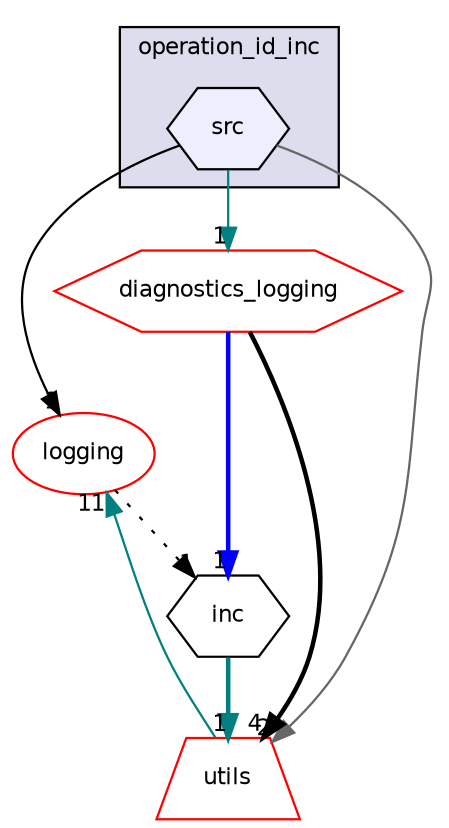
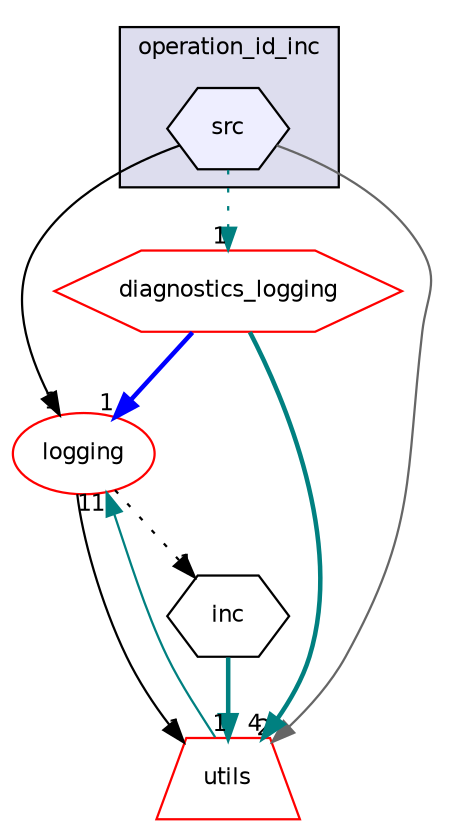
(228, 202) -> (228, 202)
(228, 442) -> (161, 366)
(316, 524) -> (316, 524)
none -> (109, 615)
